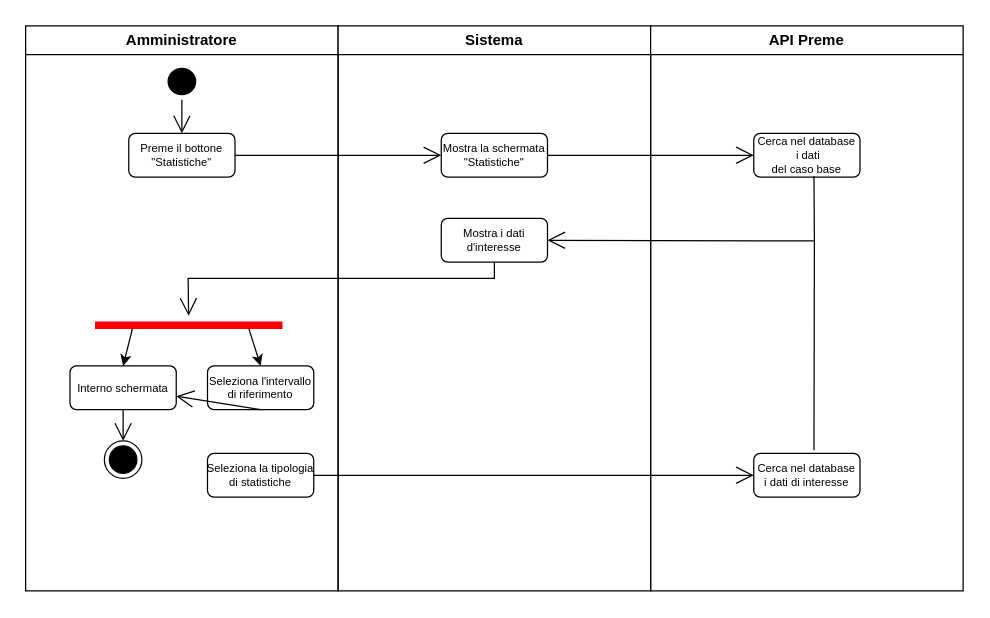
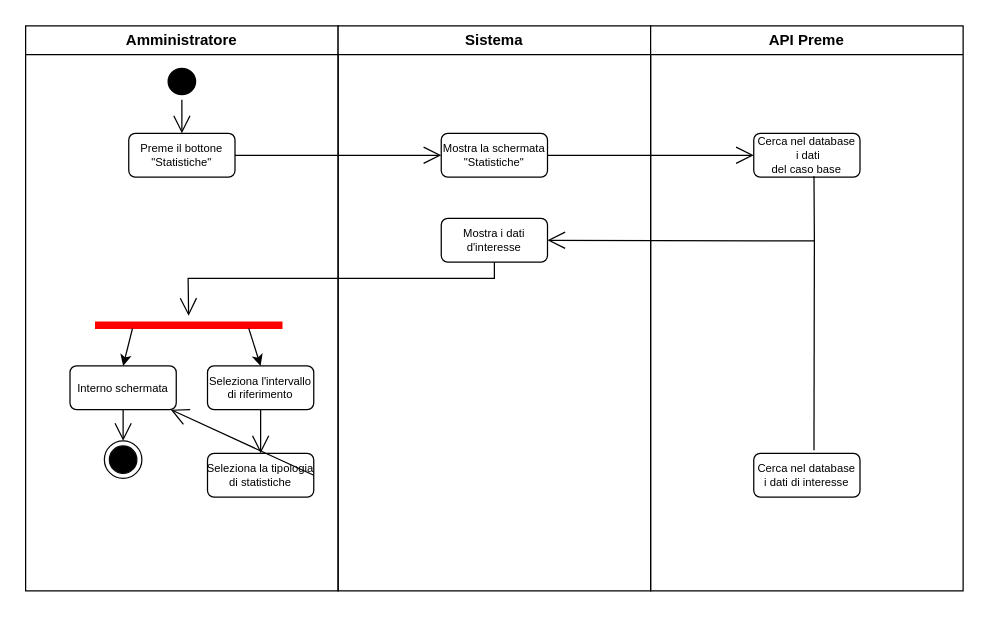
(220, 403) -> (261, 429)
(532, 475) -> (244, 443)
